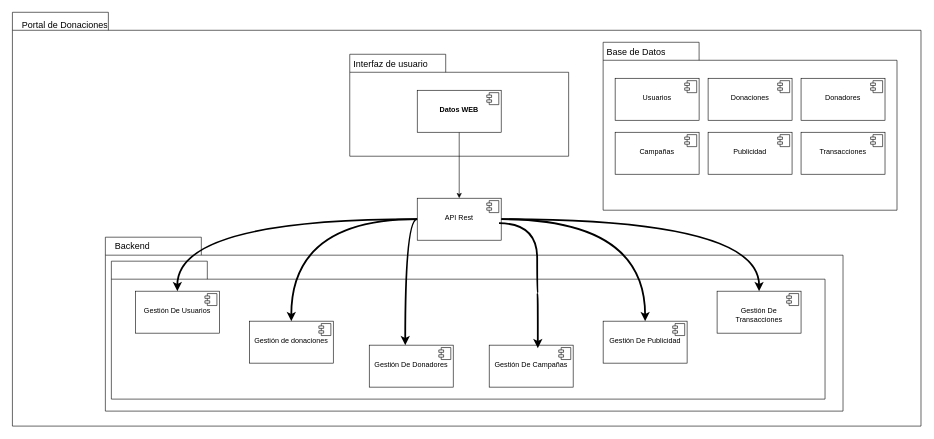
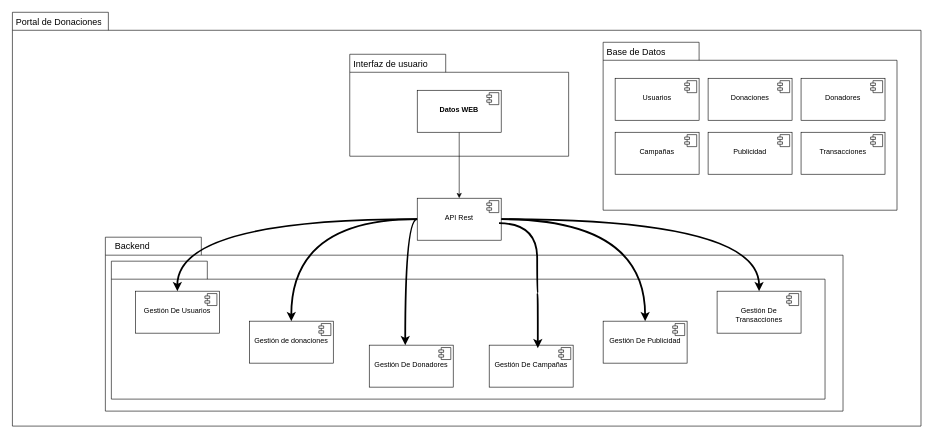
(69, 24) -> (63, 21)
